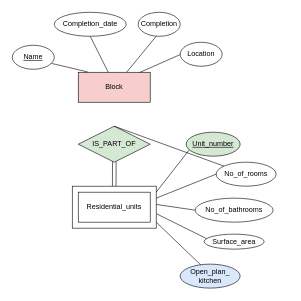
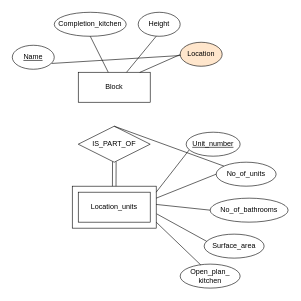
(90, 24) -> (90, 24)
(159, 24) -> (159, 24)
(201, 54) -> (201, 54)
(69, 68) -> (116, 60)
(114, 87) -> (114, 87)
(114, 144) -> (114, 144)
(213, 144) -> (213, 144)
(246, 174) -> (246, 174)
(114, 207) -> (114, 207)
(234, 210) -> (249, 210)
(234, 242) -> (234, 246)
(210, 276) -> (210, 276)
